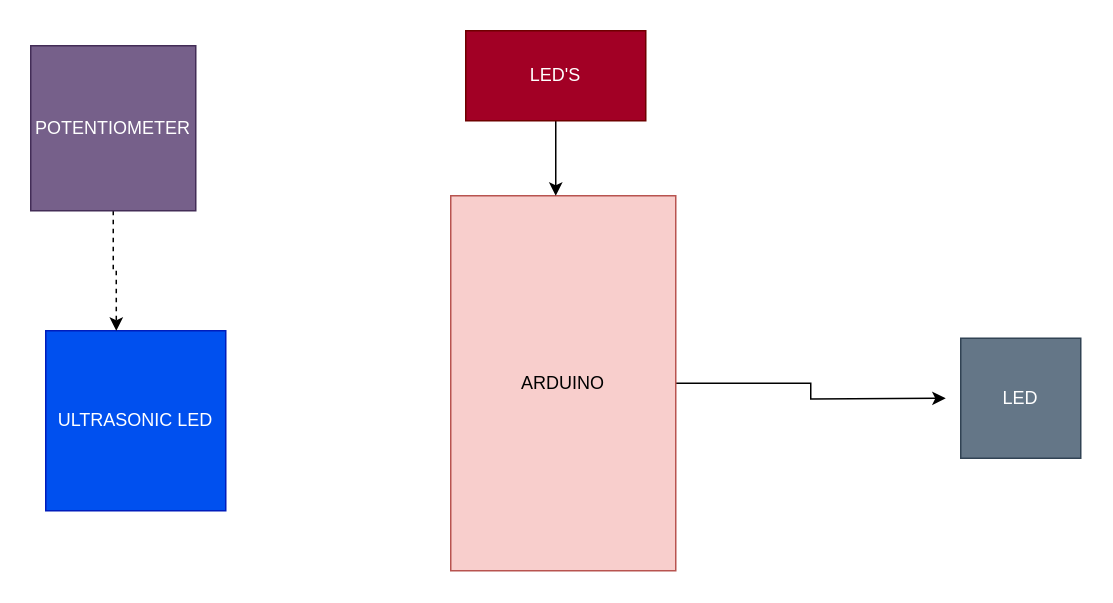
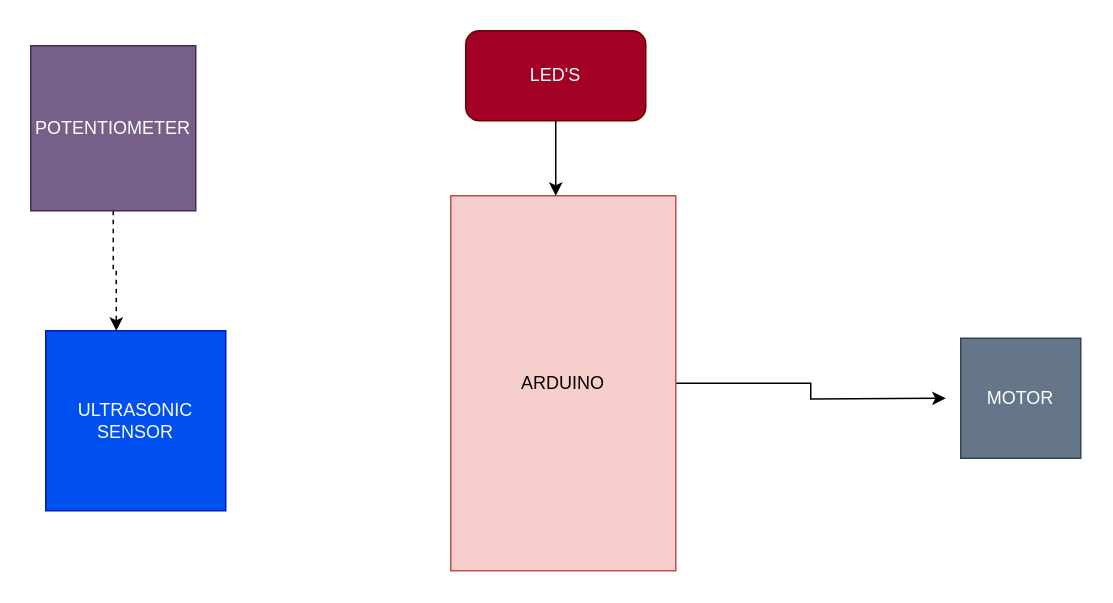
(556, 76) -> (556, 76)
(1021, 398) -> (1021, 398)
(136, 421) -> (136, 421)
